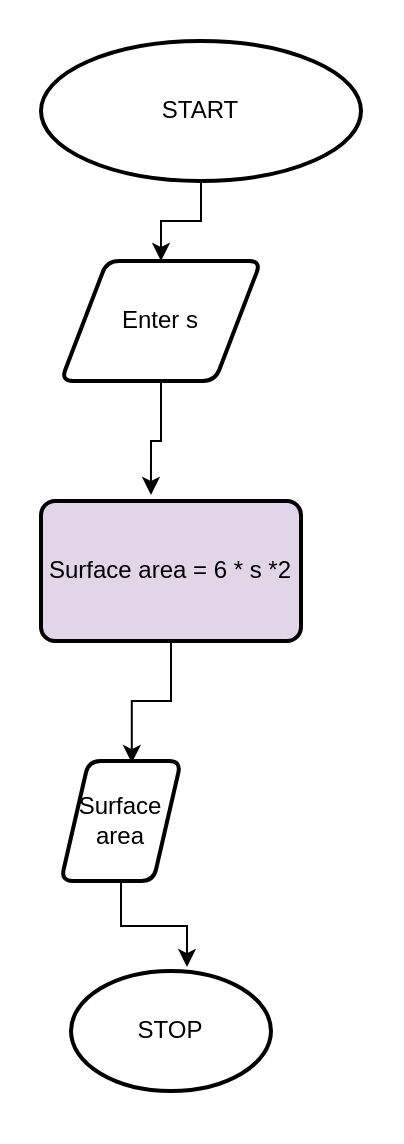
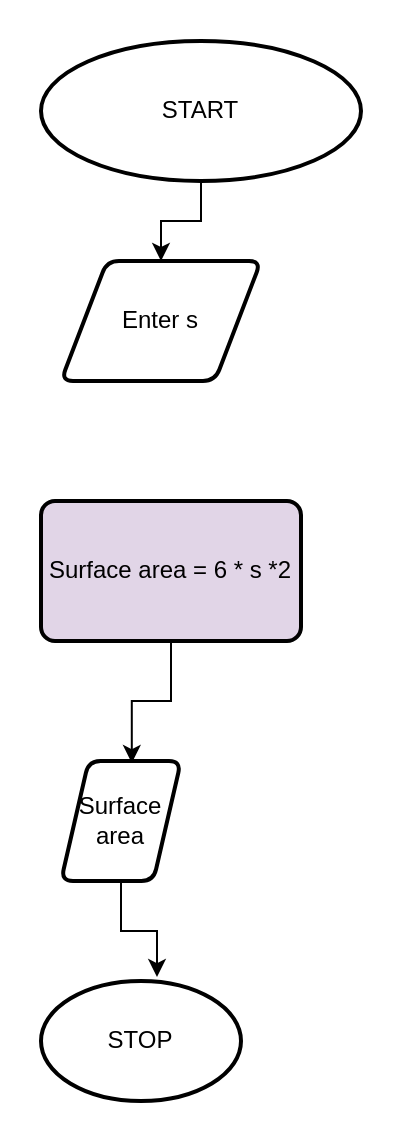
(161, 436) -> none
(171, 1031) -> (141, 1041)
